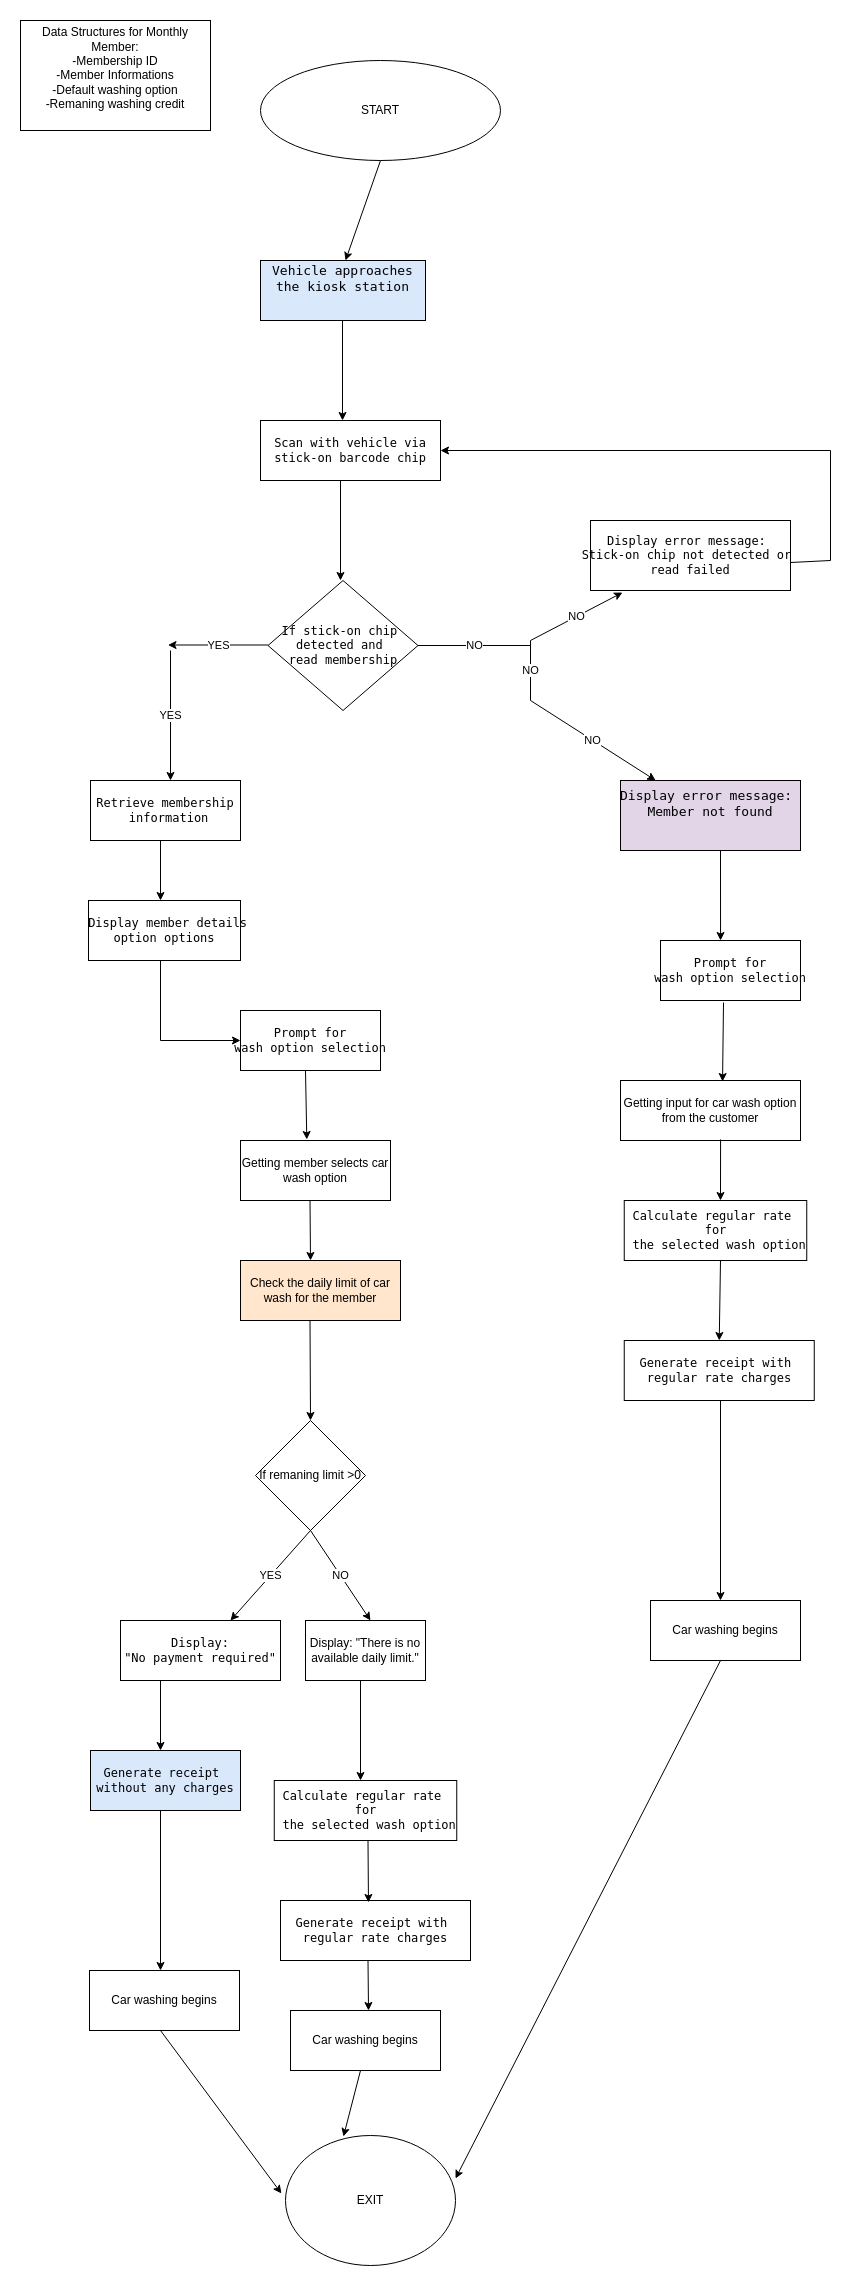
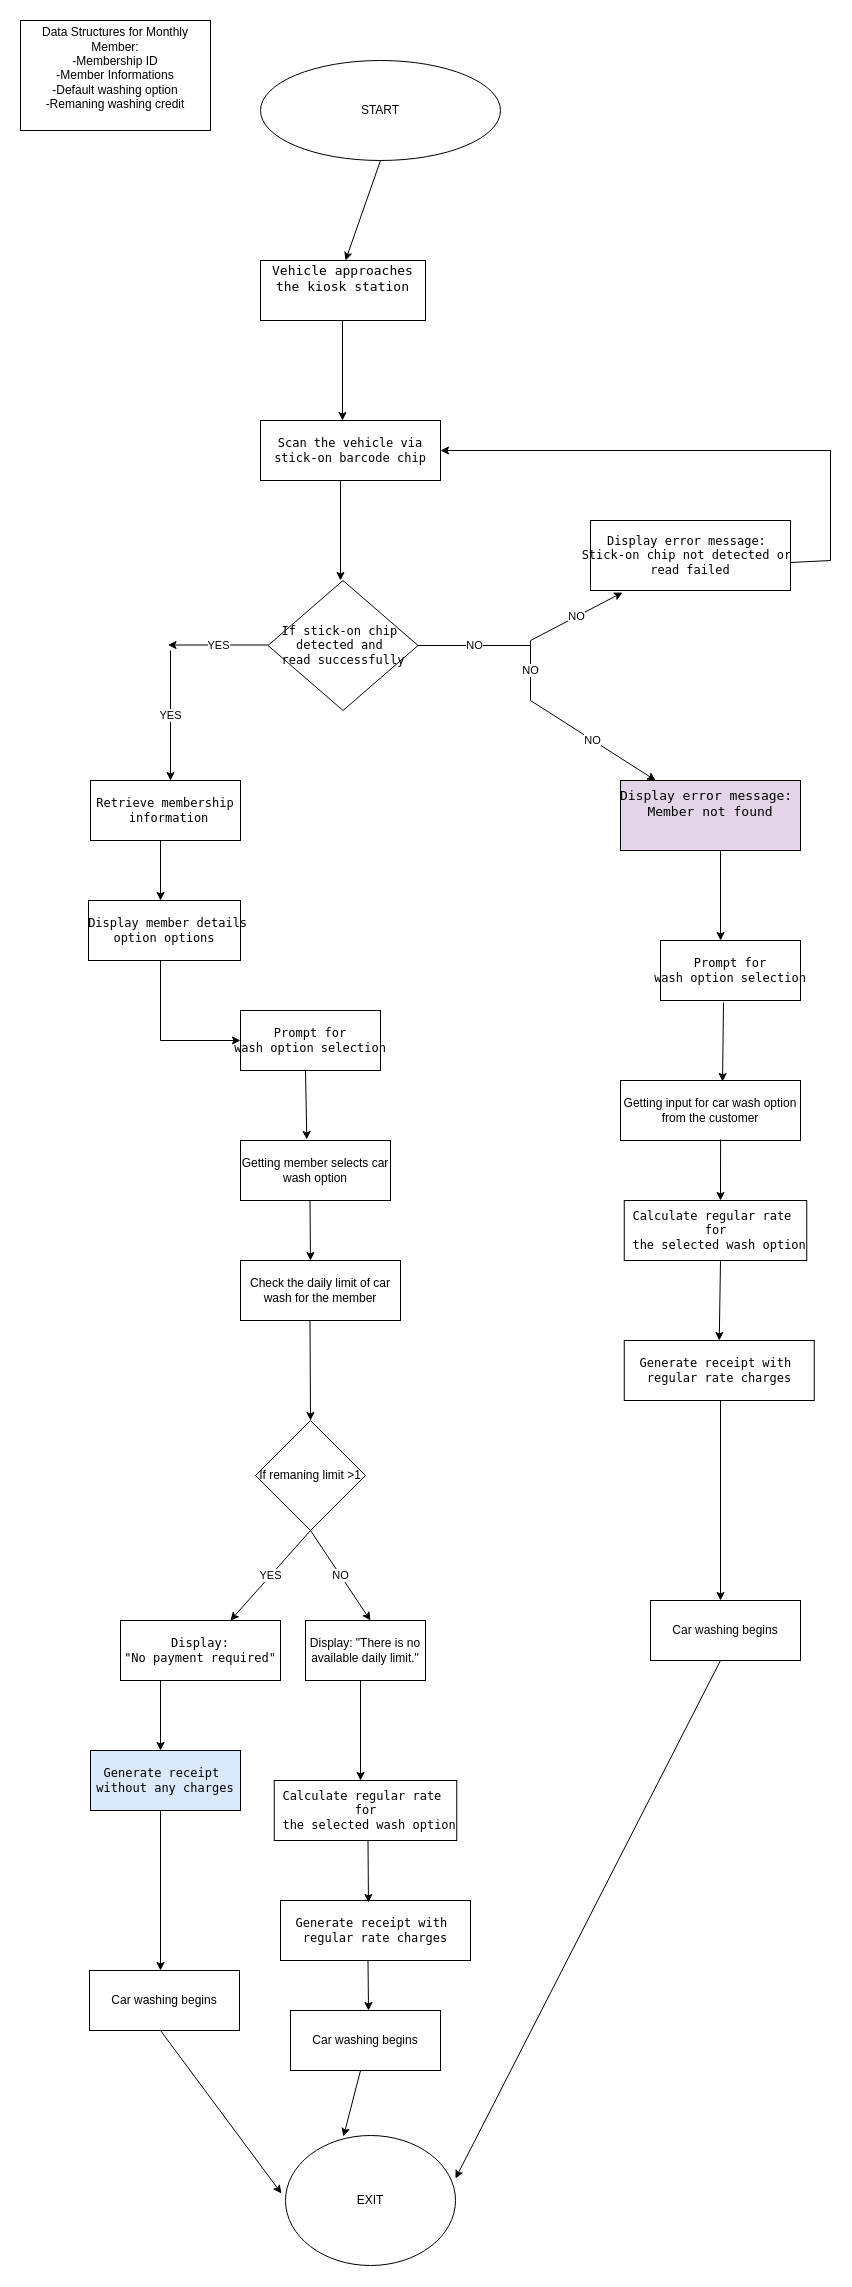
(343, 291) -> (343, 291)
(351, 451) -> (351, 451)
(344, 646) -> (344, 646)
(321, 1291) -> (321, 1291)
(311, 1476) -> (311, 1476)
